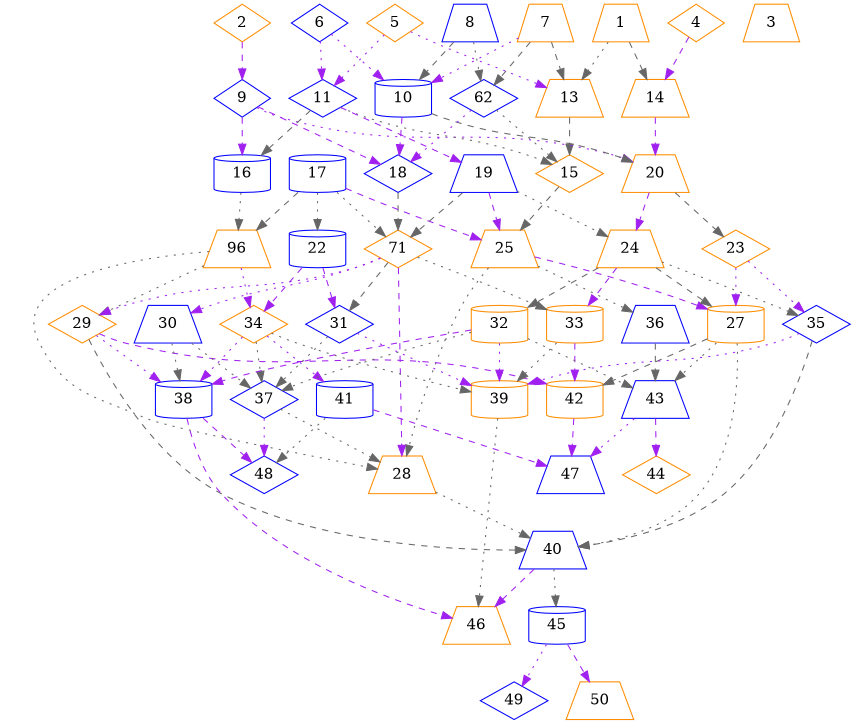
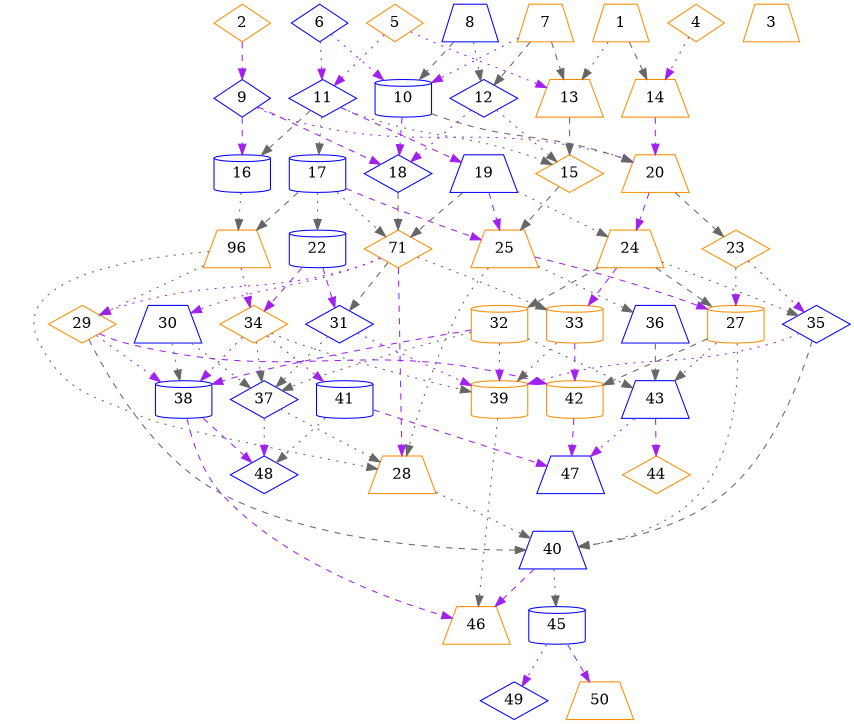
(680, 54) -> (680, 54)
(484, 98) -> (484, 98)
none -> (321, 130)
